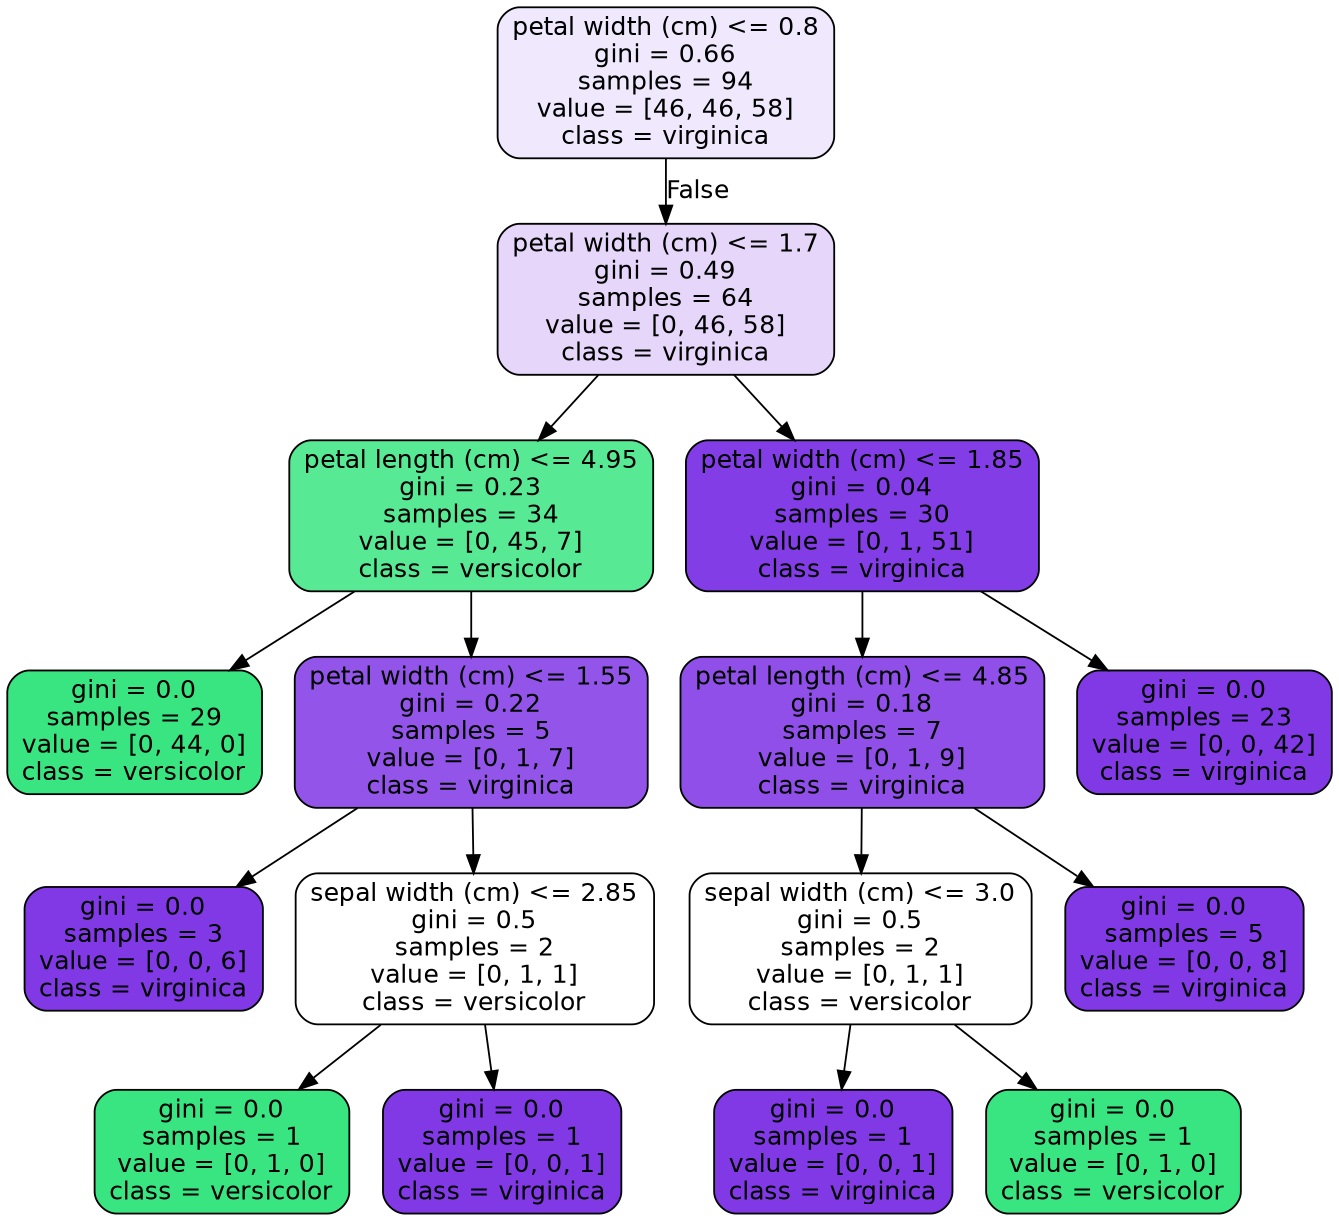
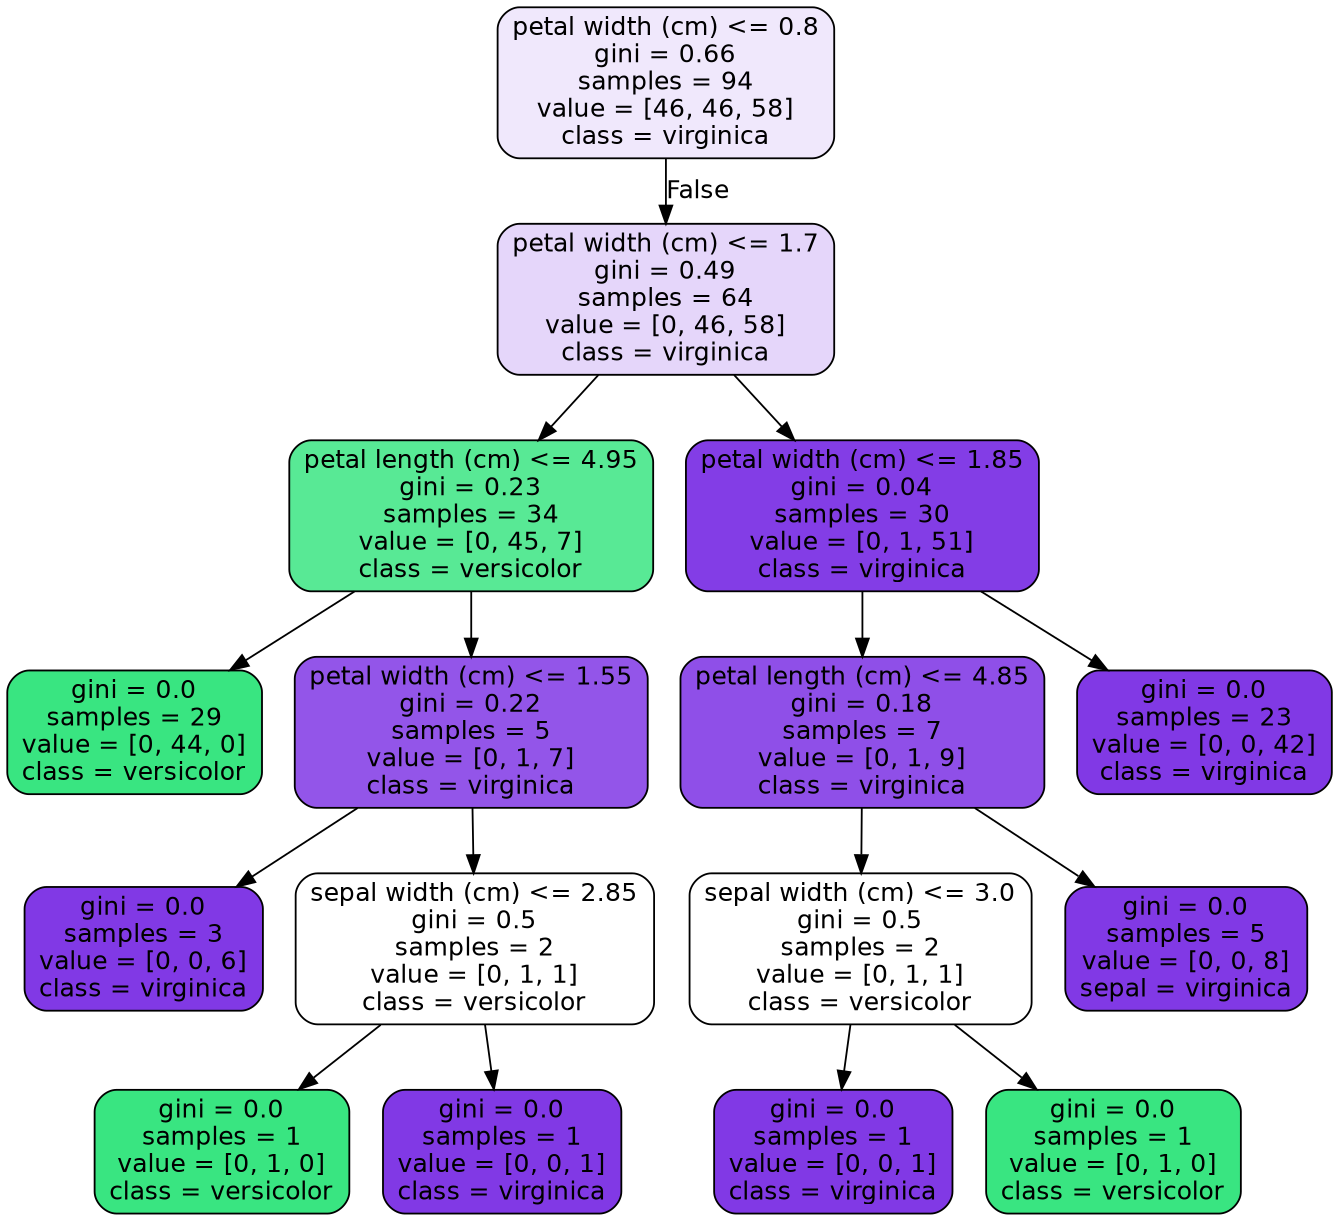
(1184, 949) -> (1186, 949)
